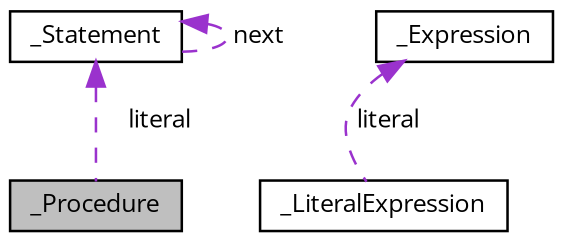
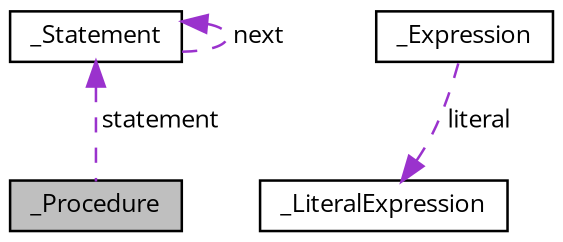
(158, 121) -> (158, 121)
(346, 123) -> (442, 113)
